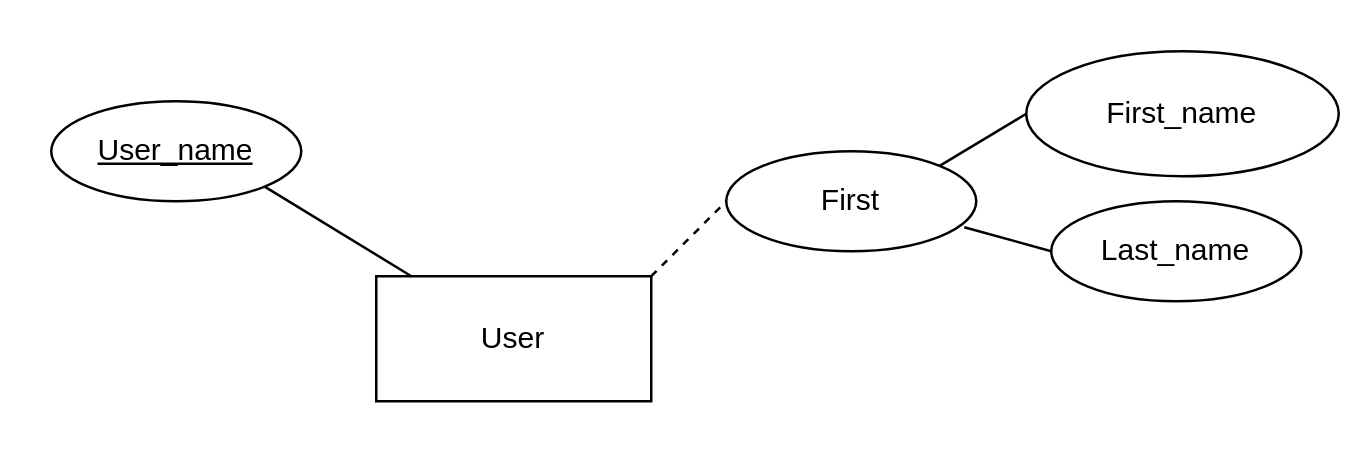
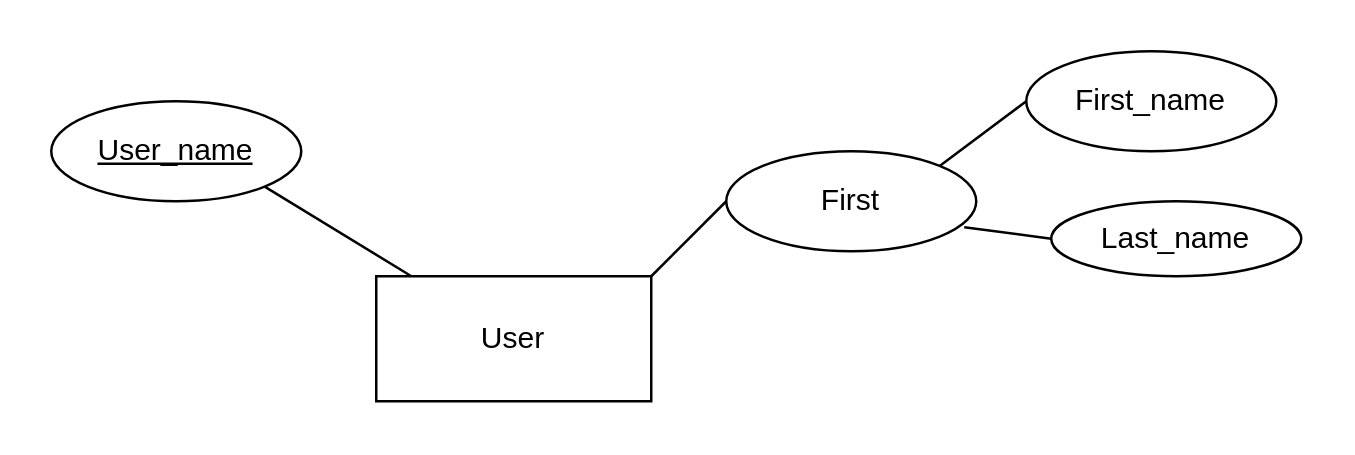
(1183, 114) -> (1151, 101)
(690, 237) -> (690, 237)
(1176, 251) -> (1176, 239)
